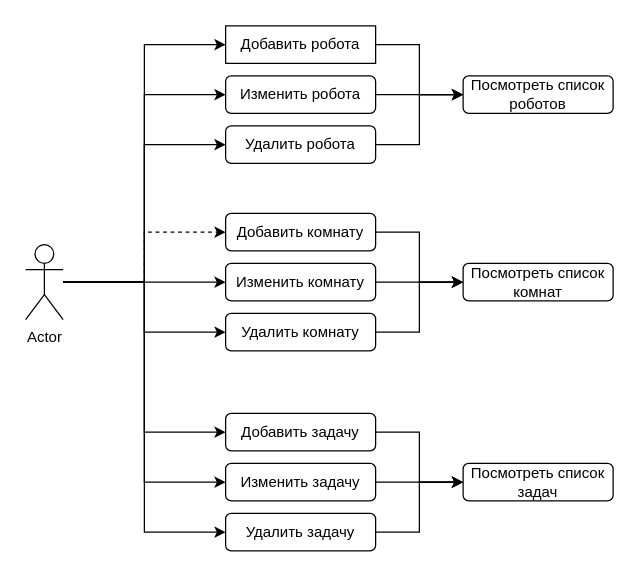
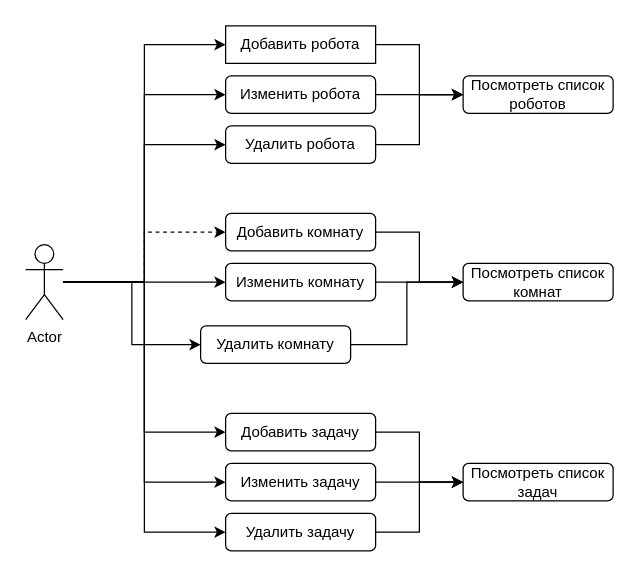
(301, 332) -> (276, 344)
